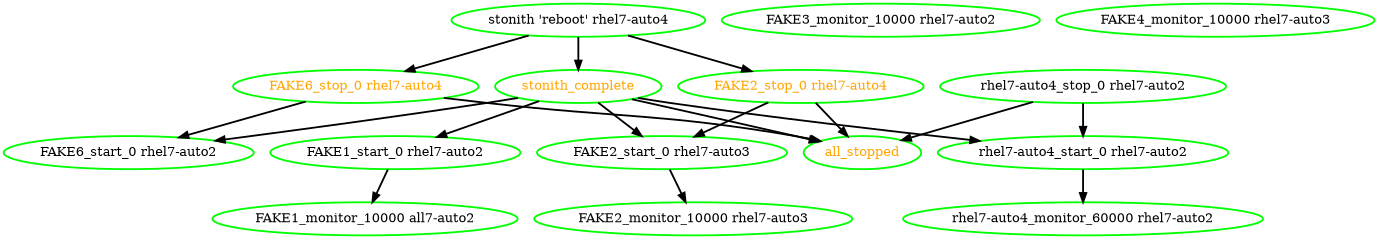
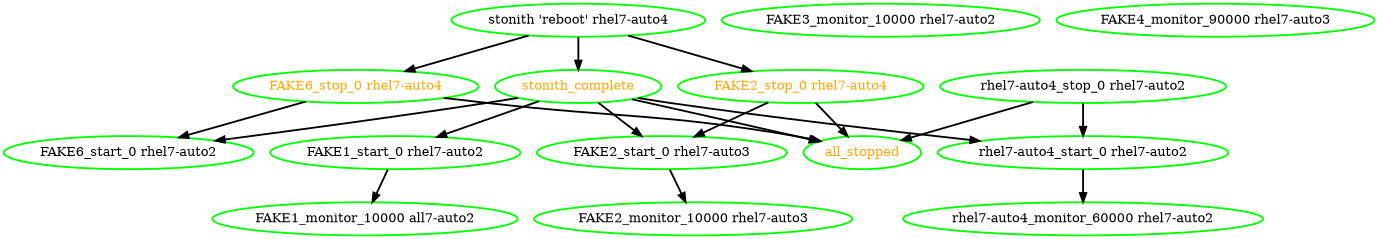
(1216, 20) -> (1216, 20)
